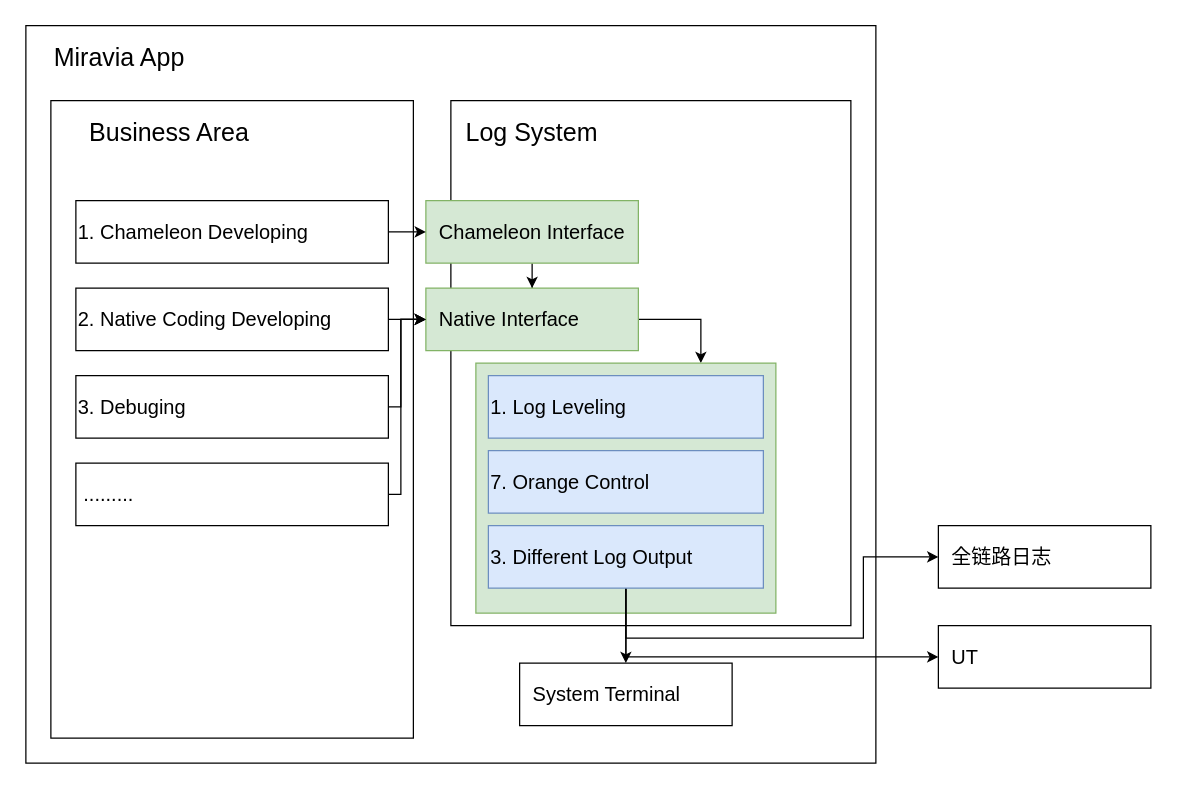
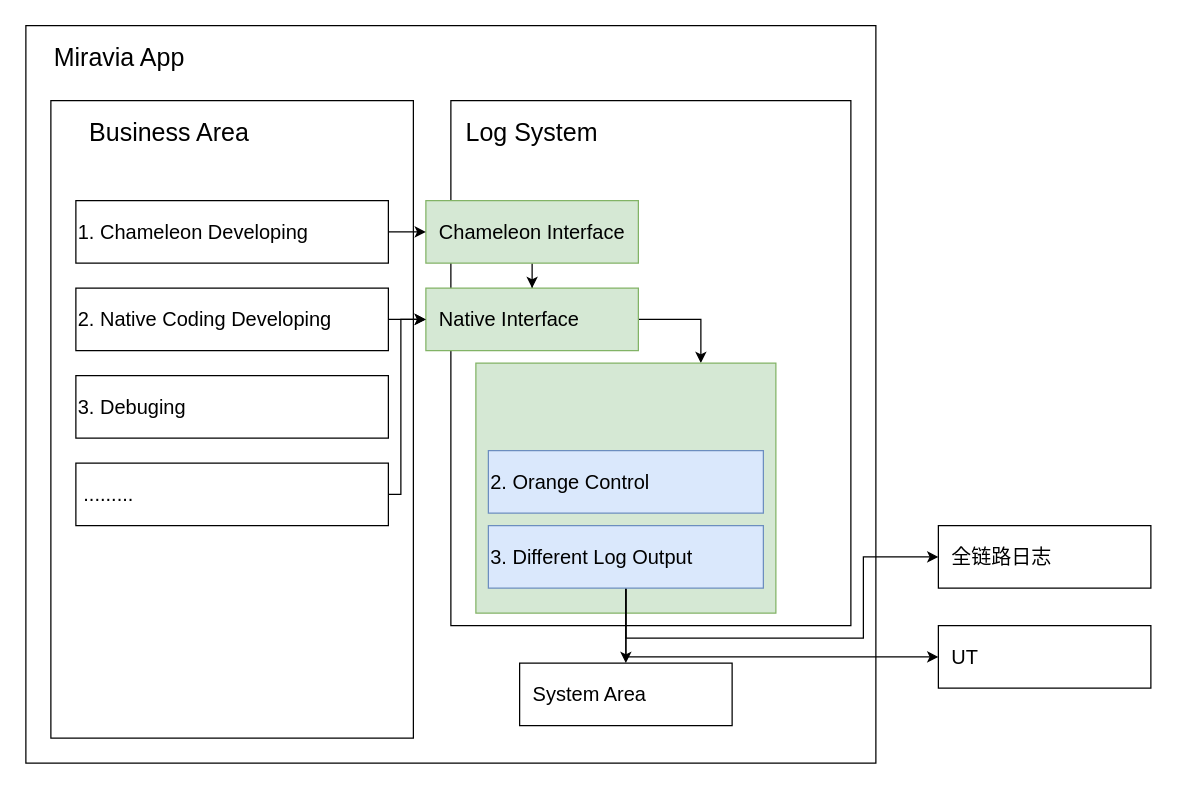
(392, 407) -> none
(626, 407) -> none
(554, 482) -> (554, 482)
(579, 694) -> (566, 694)
